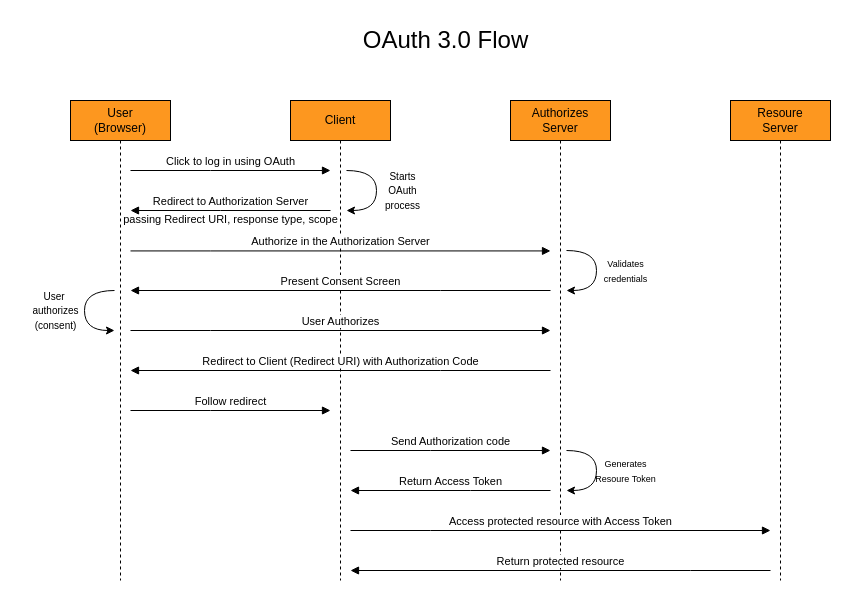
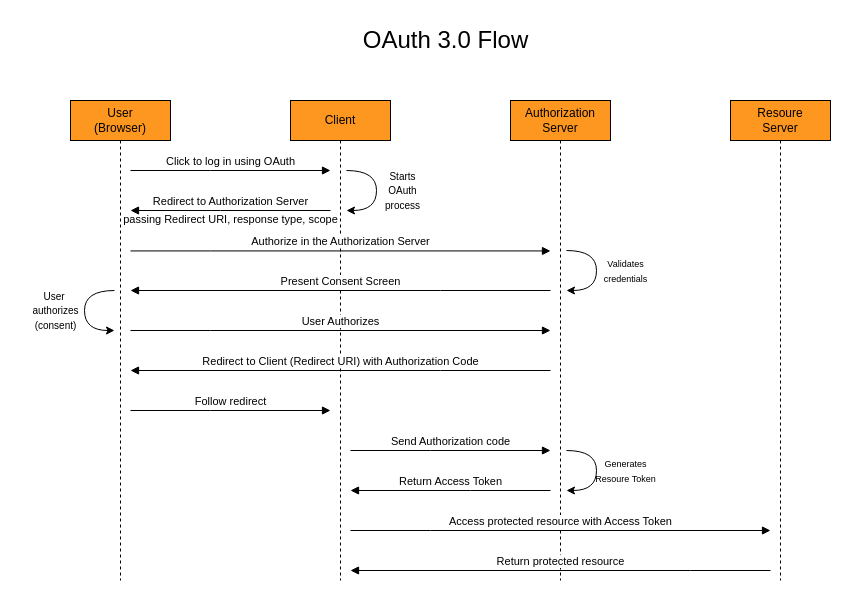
(561, 121) -> (561, 121)
